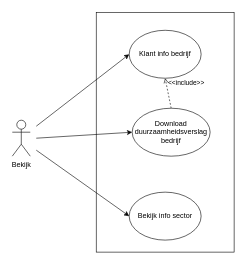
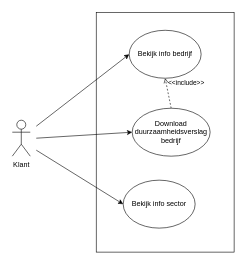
(165, 54) -> (165, 54)
(22, 165) -> (22, 165)
(165, 216) -> (159, 204)
